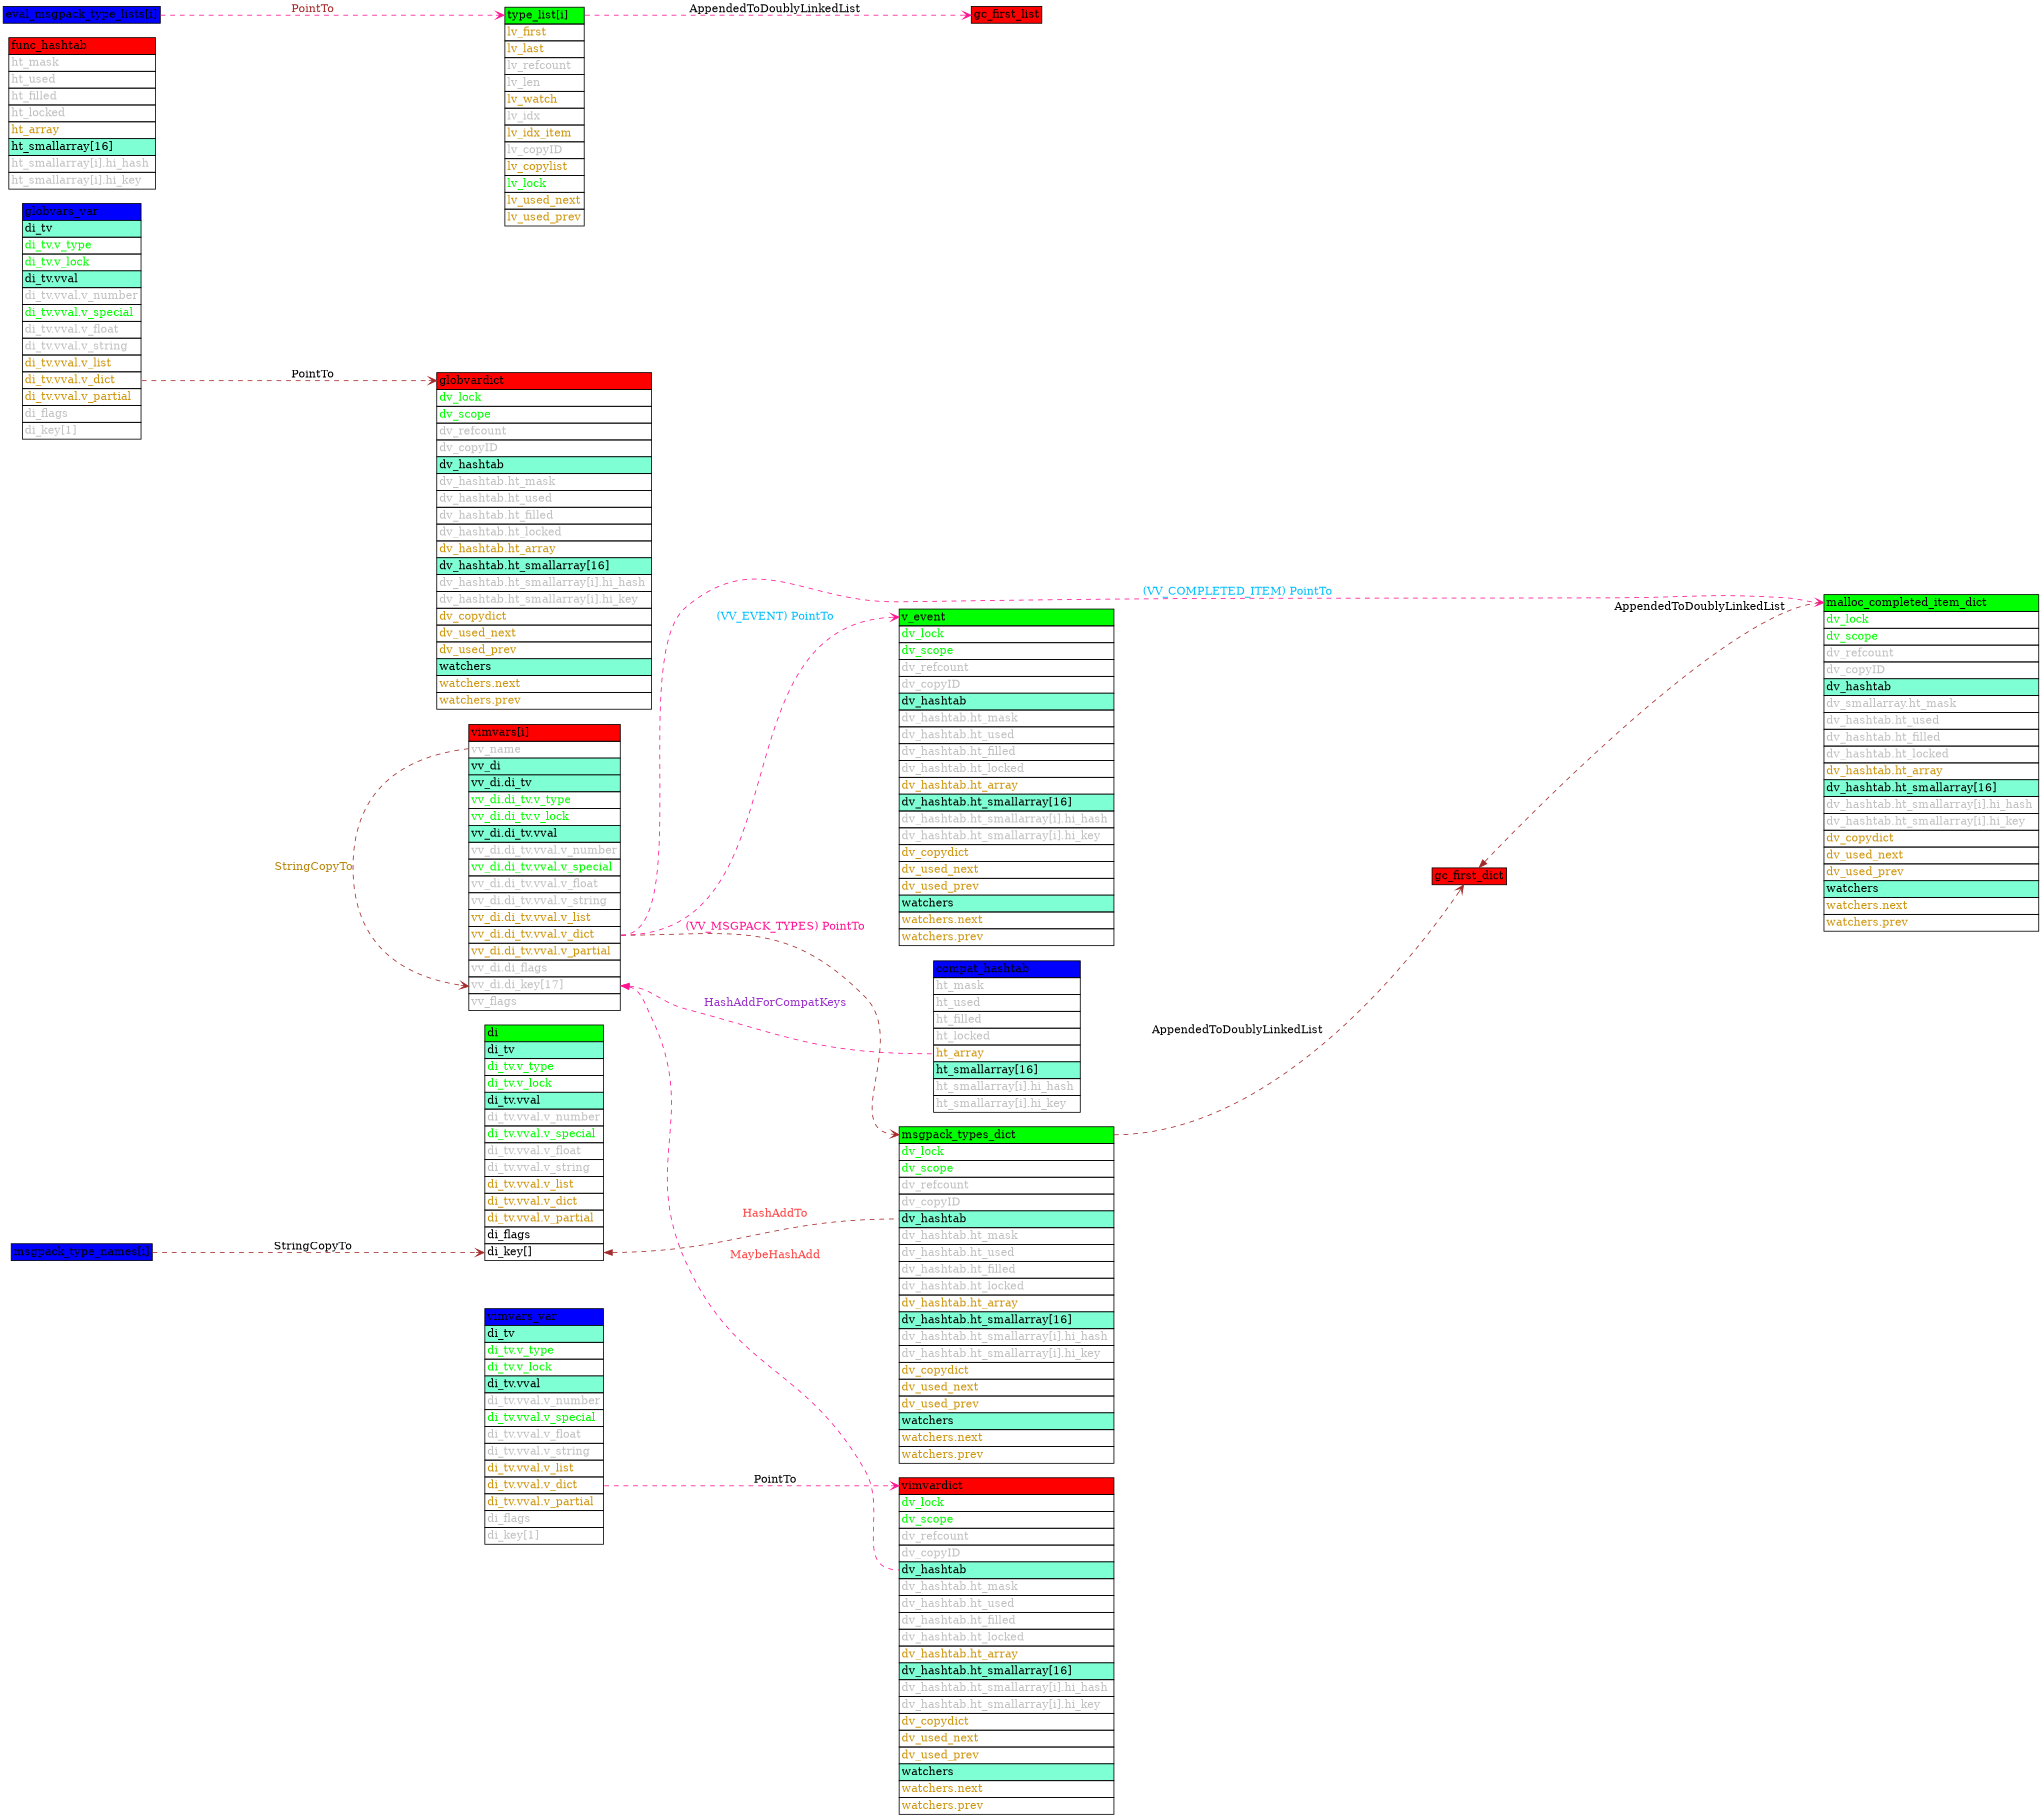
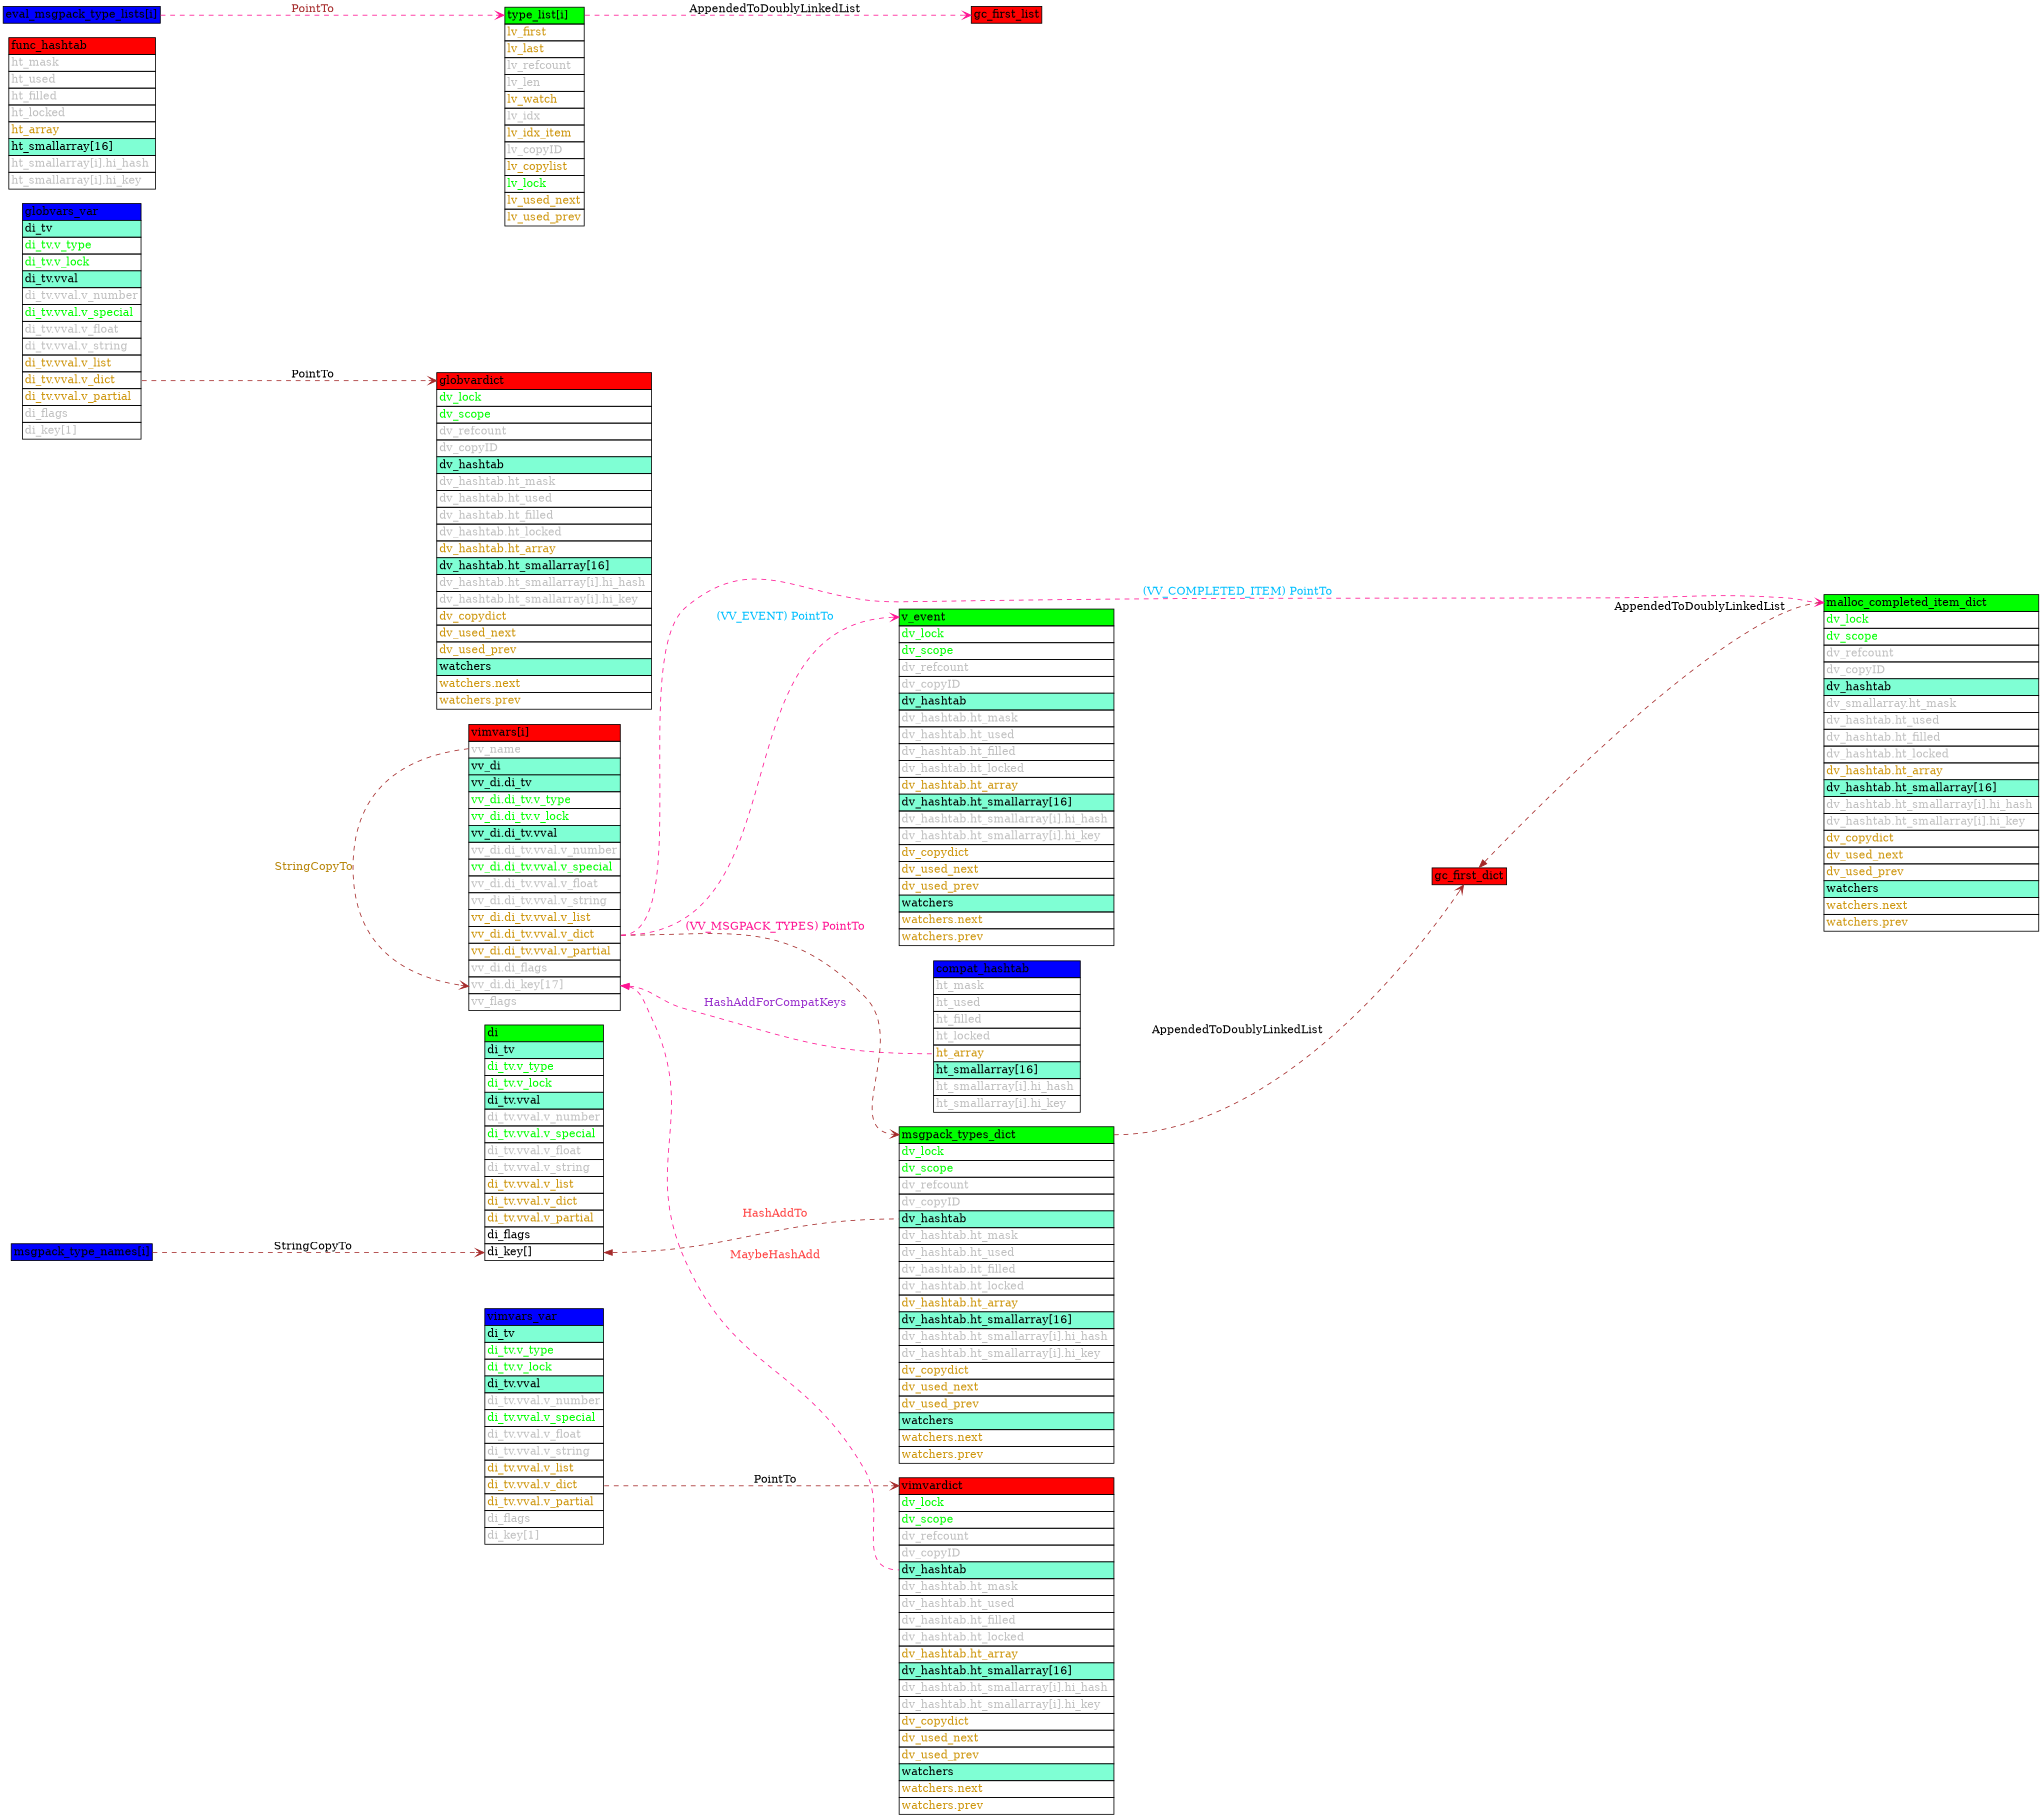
(748, 1486) -> (748, 1486)
